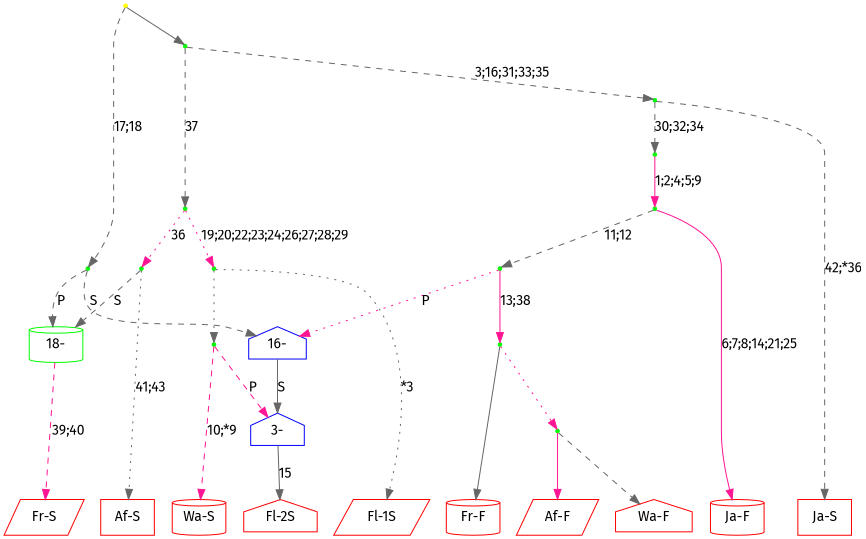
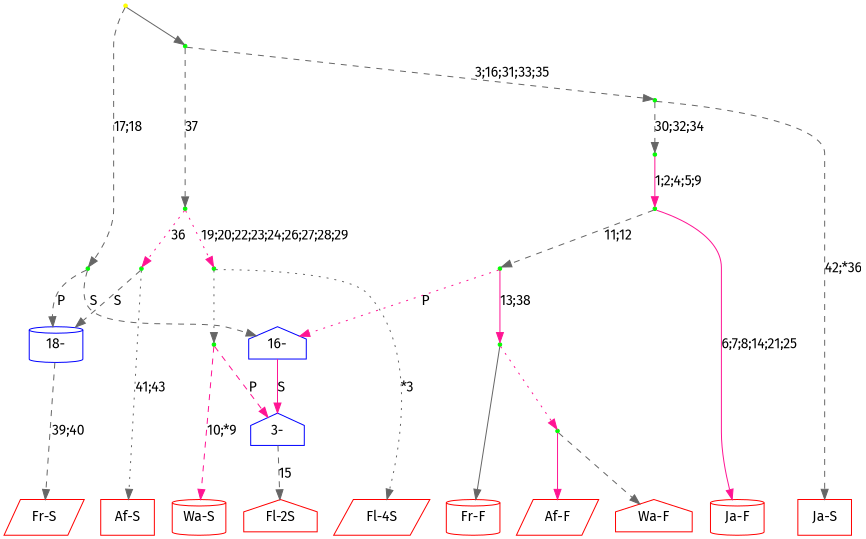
(56, 345) -> (56, 345)
(277, 381) -> (277, 381)
(50, 426) -> (50, 426)
(279, 468) -> (279, 468)
(382, 517) -> (382, 517)
